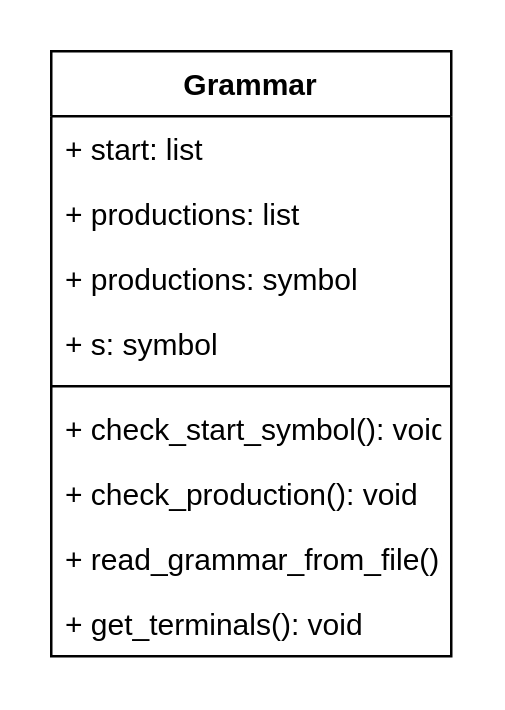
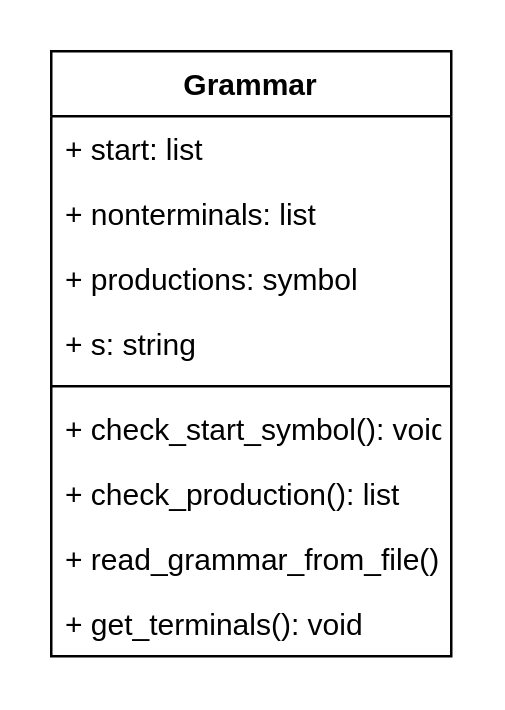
(201, 215) -> (206, 215)
(142, 345) -> (142, 345)
(264, 495) -> (260, 495)
